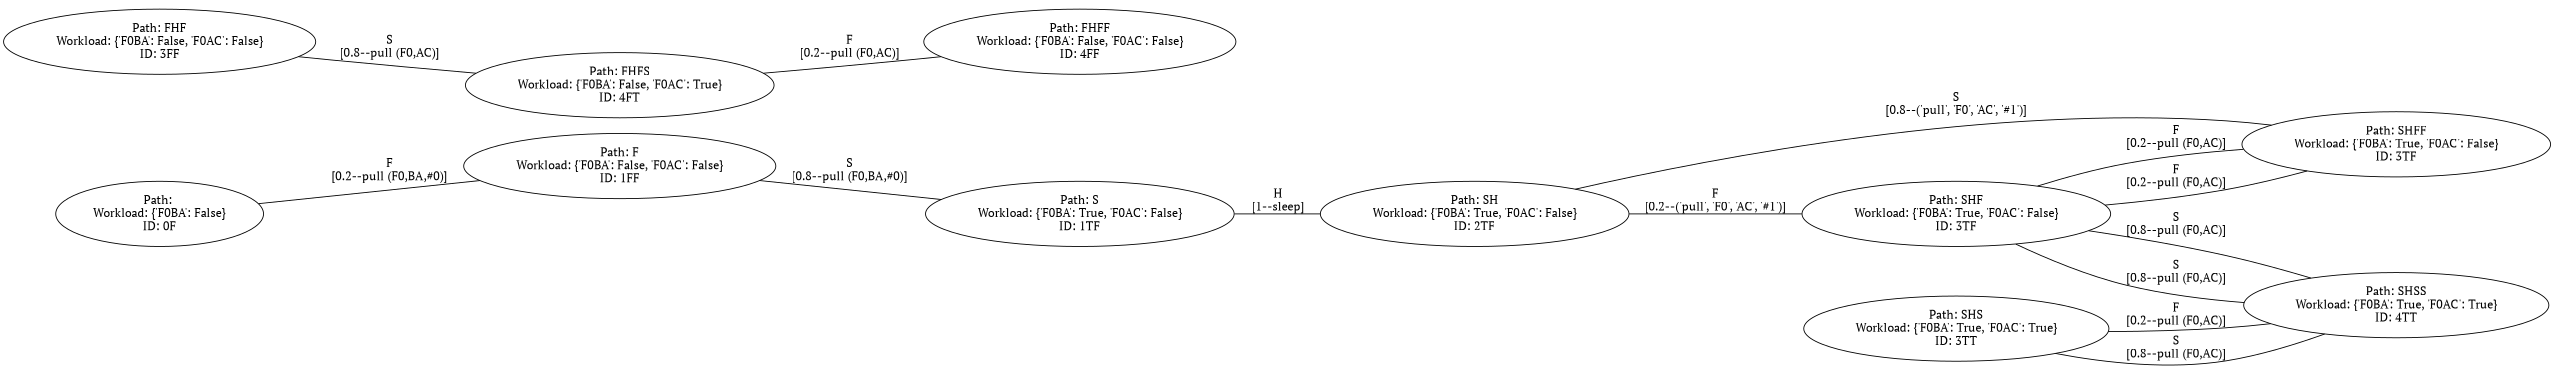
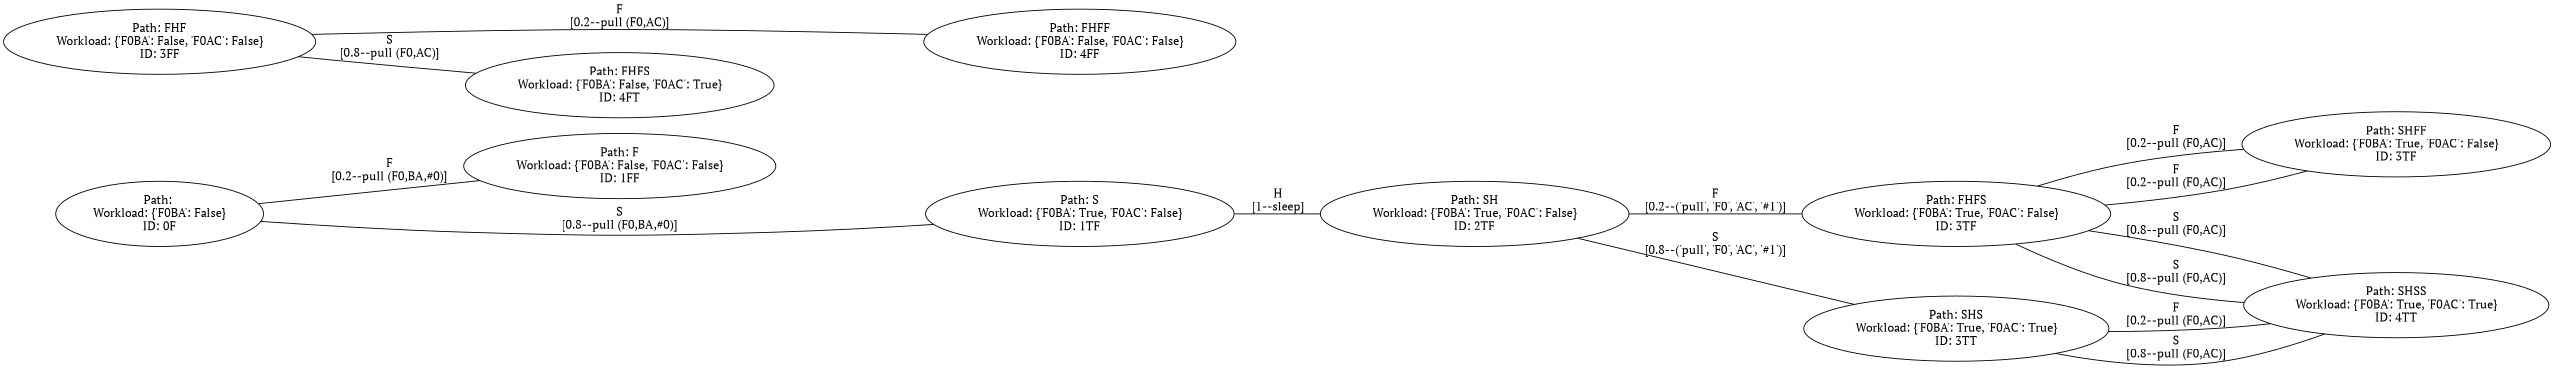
(852, 65) -> (620, 30)
(1921, 131) -> (1716, 271)
(850, 190) -> (597, 235)
(1956, 214) -> (1956, 214)
